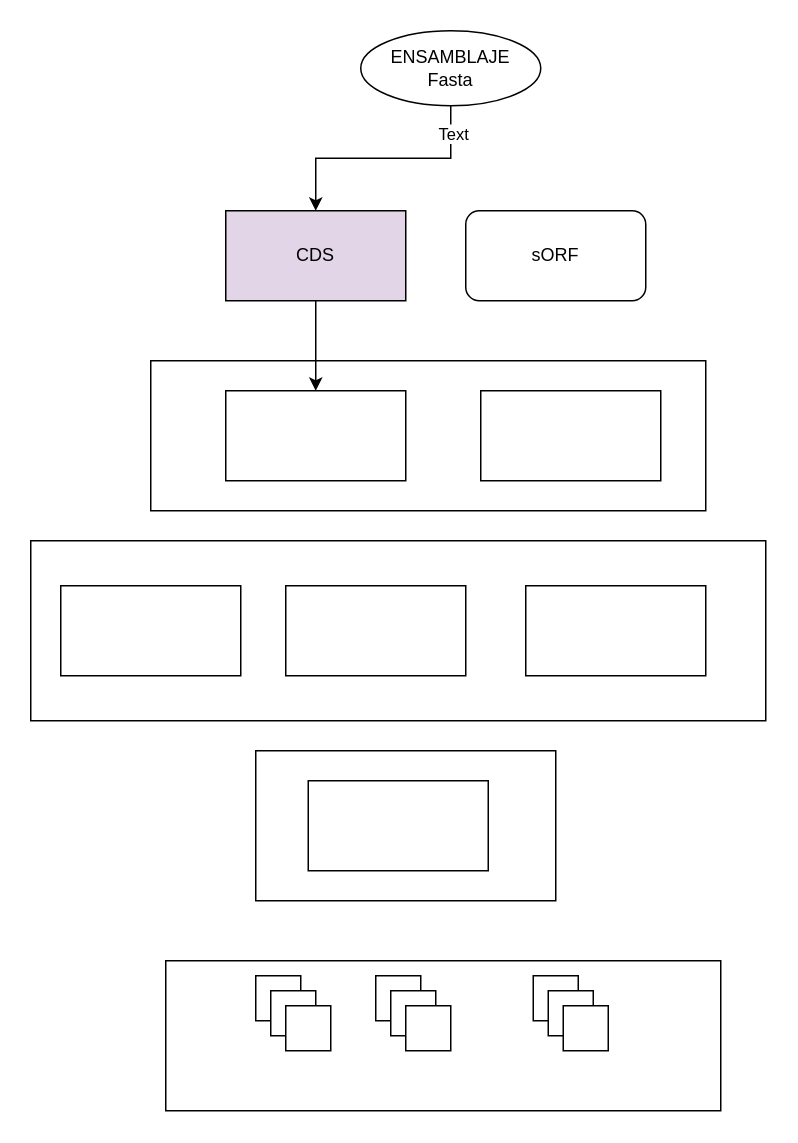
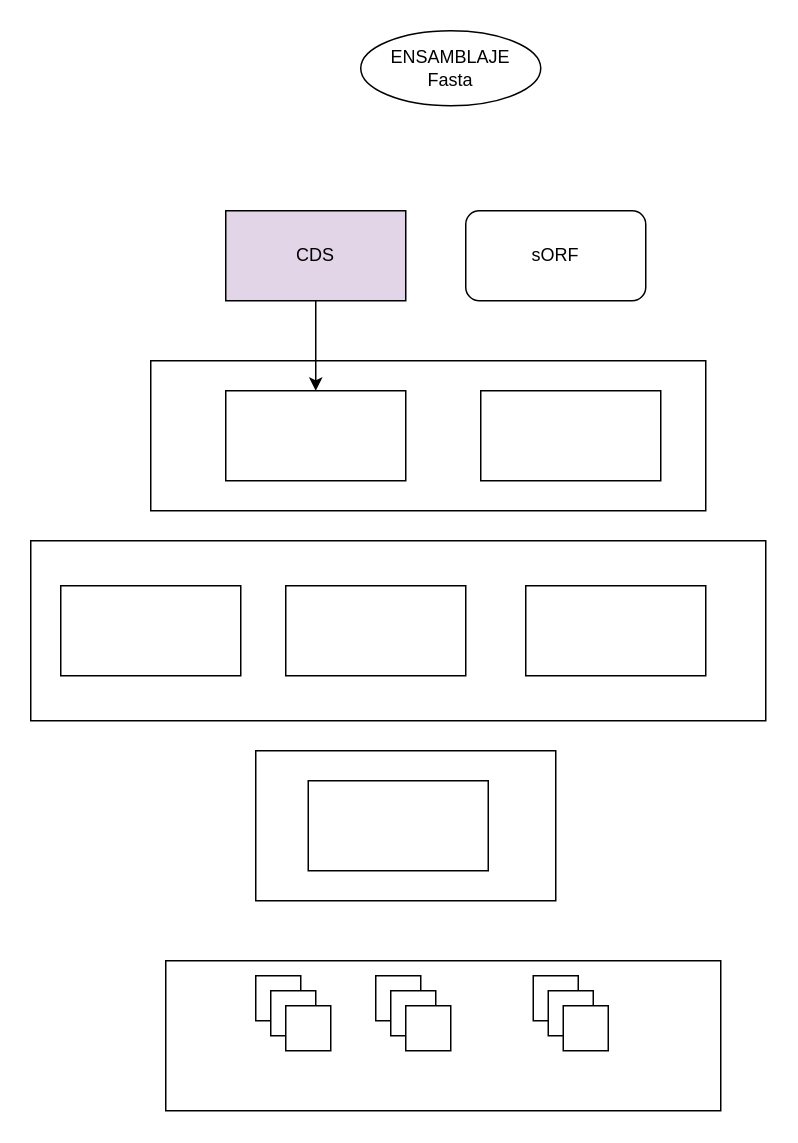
(389, 158) -> none
